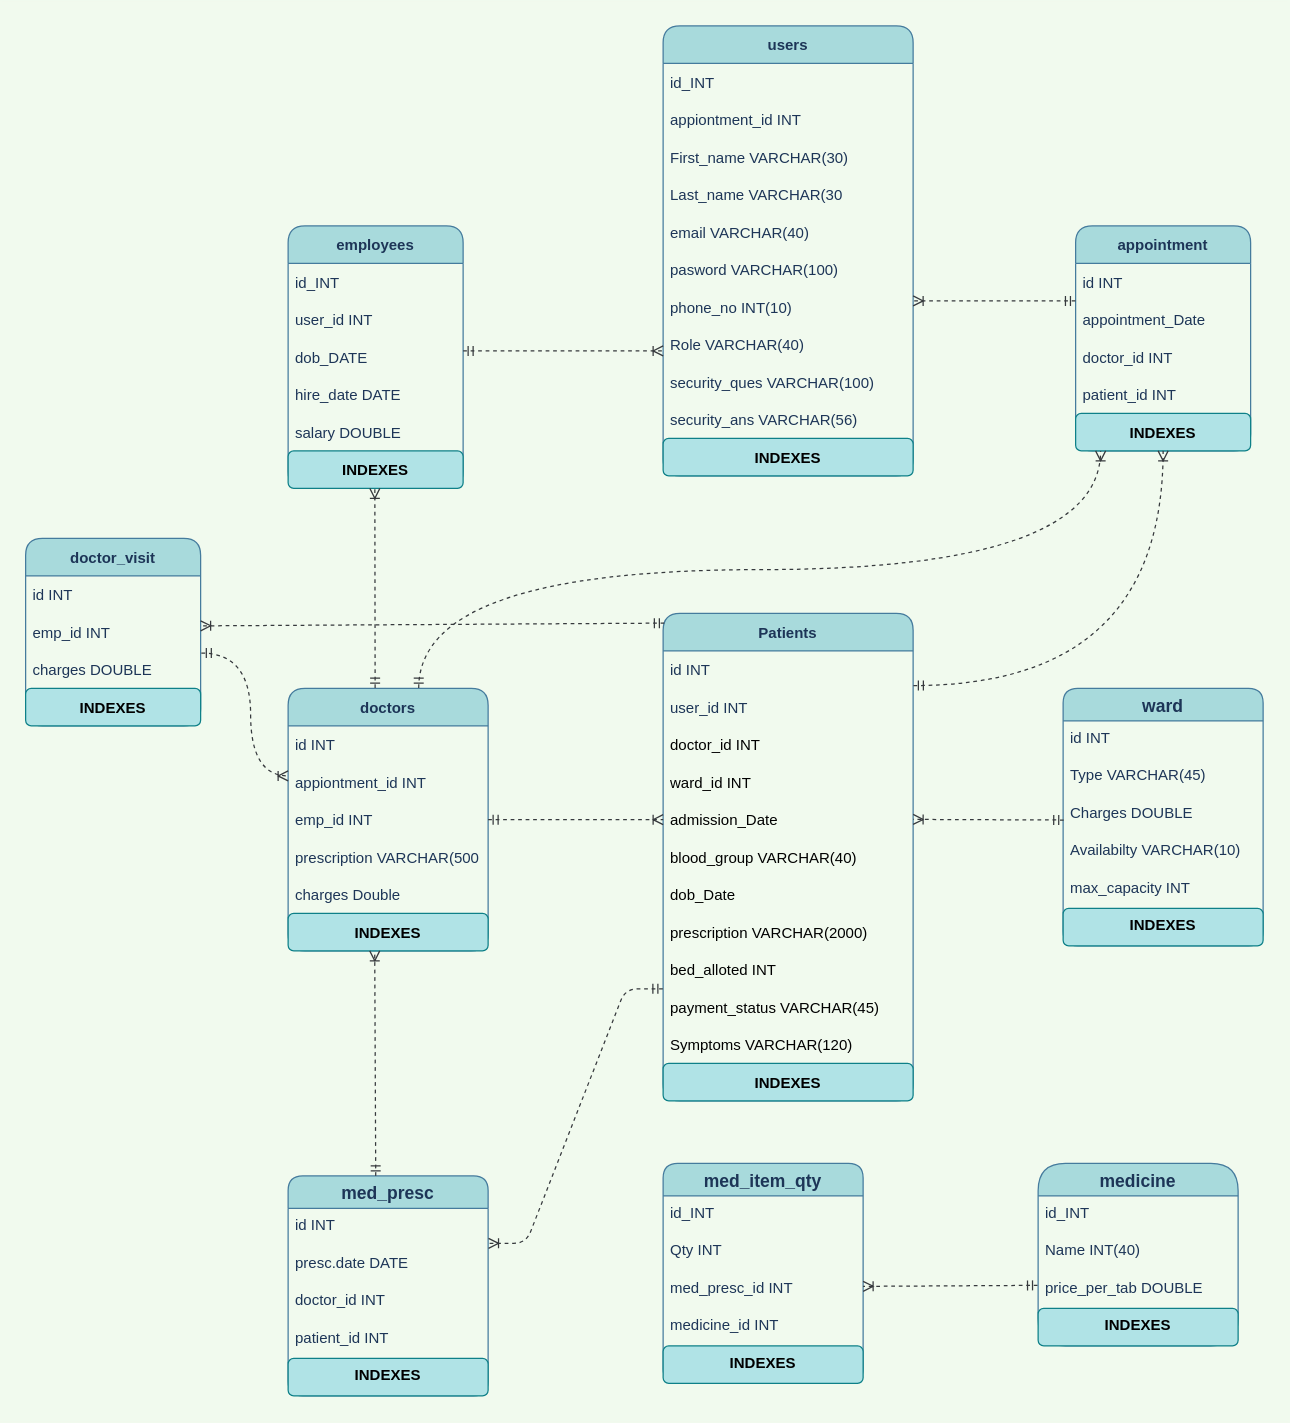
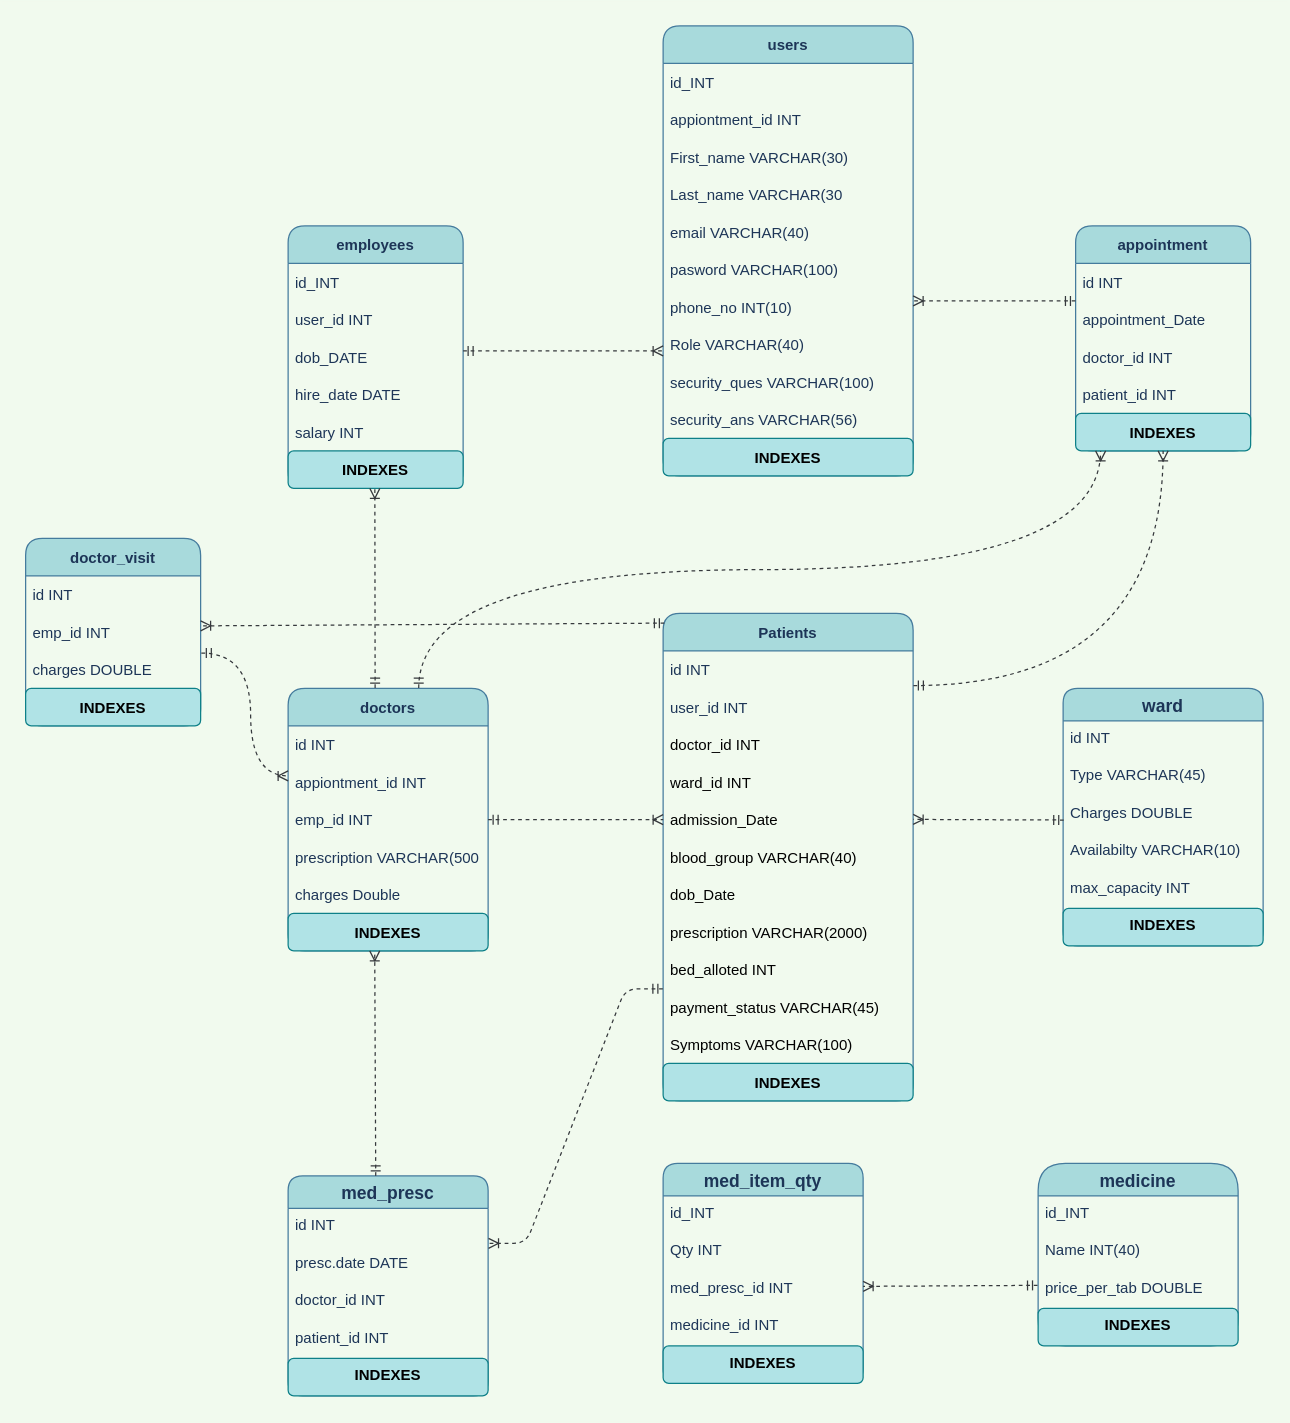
(346, 433) -> (333, 433)
(756, 1045) -> (756, 1045)
